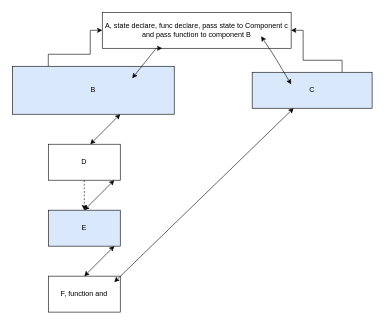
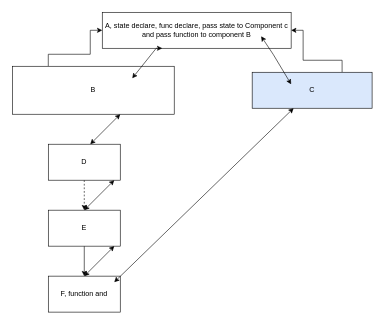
(93, 90) -> (93, 90)
(84, 228) -> (84, 228)
none -> (84, 270)
